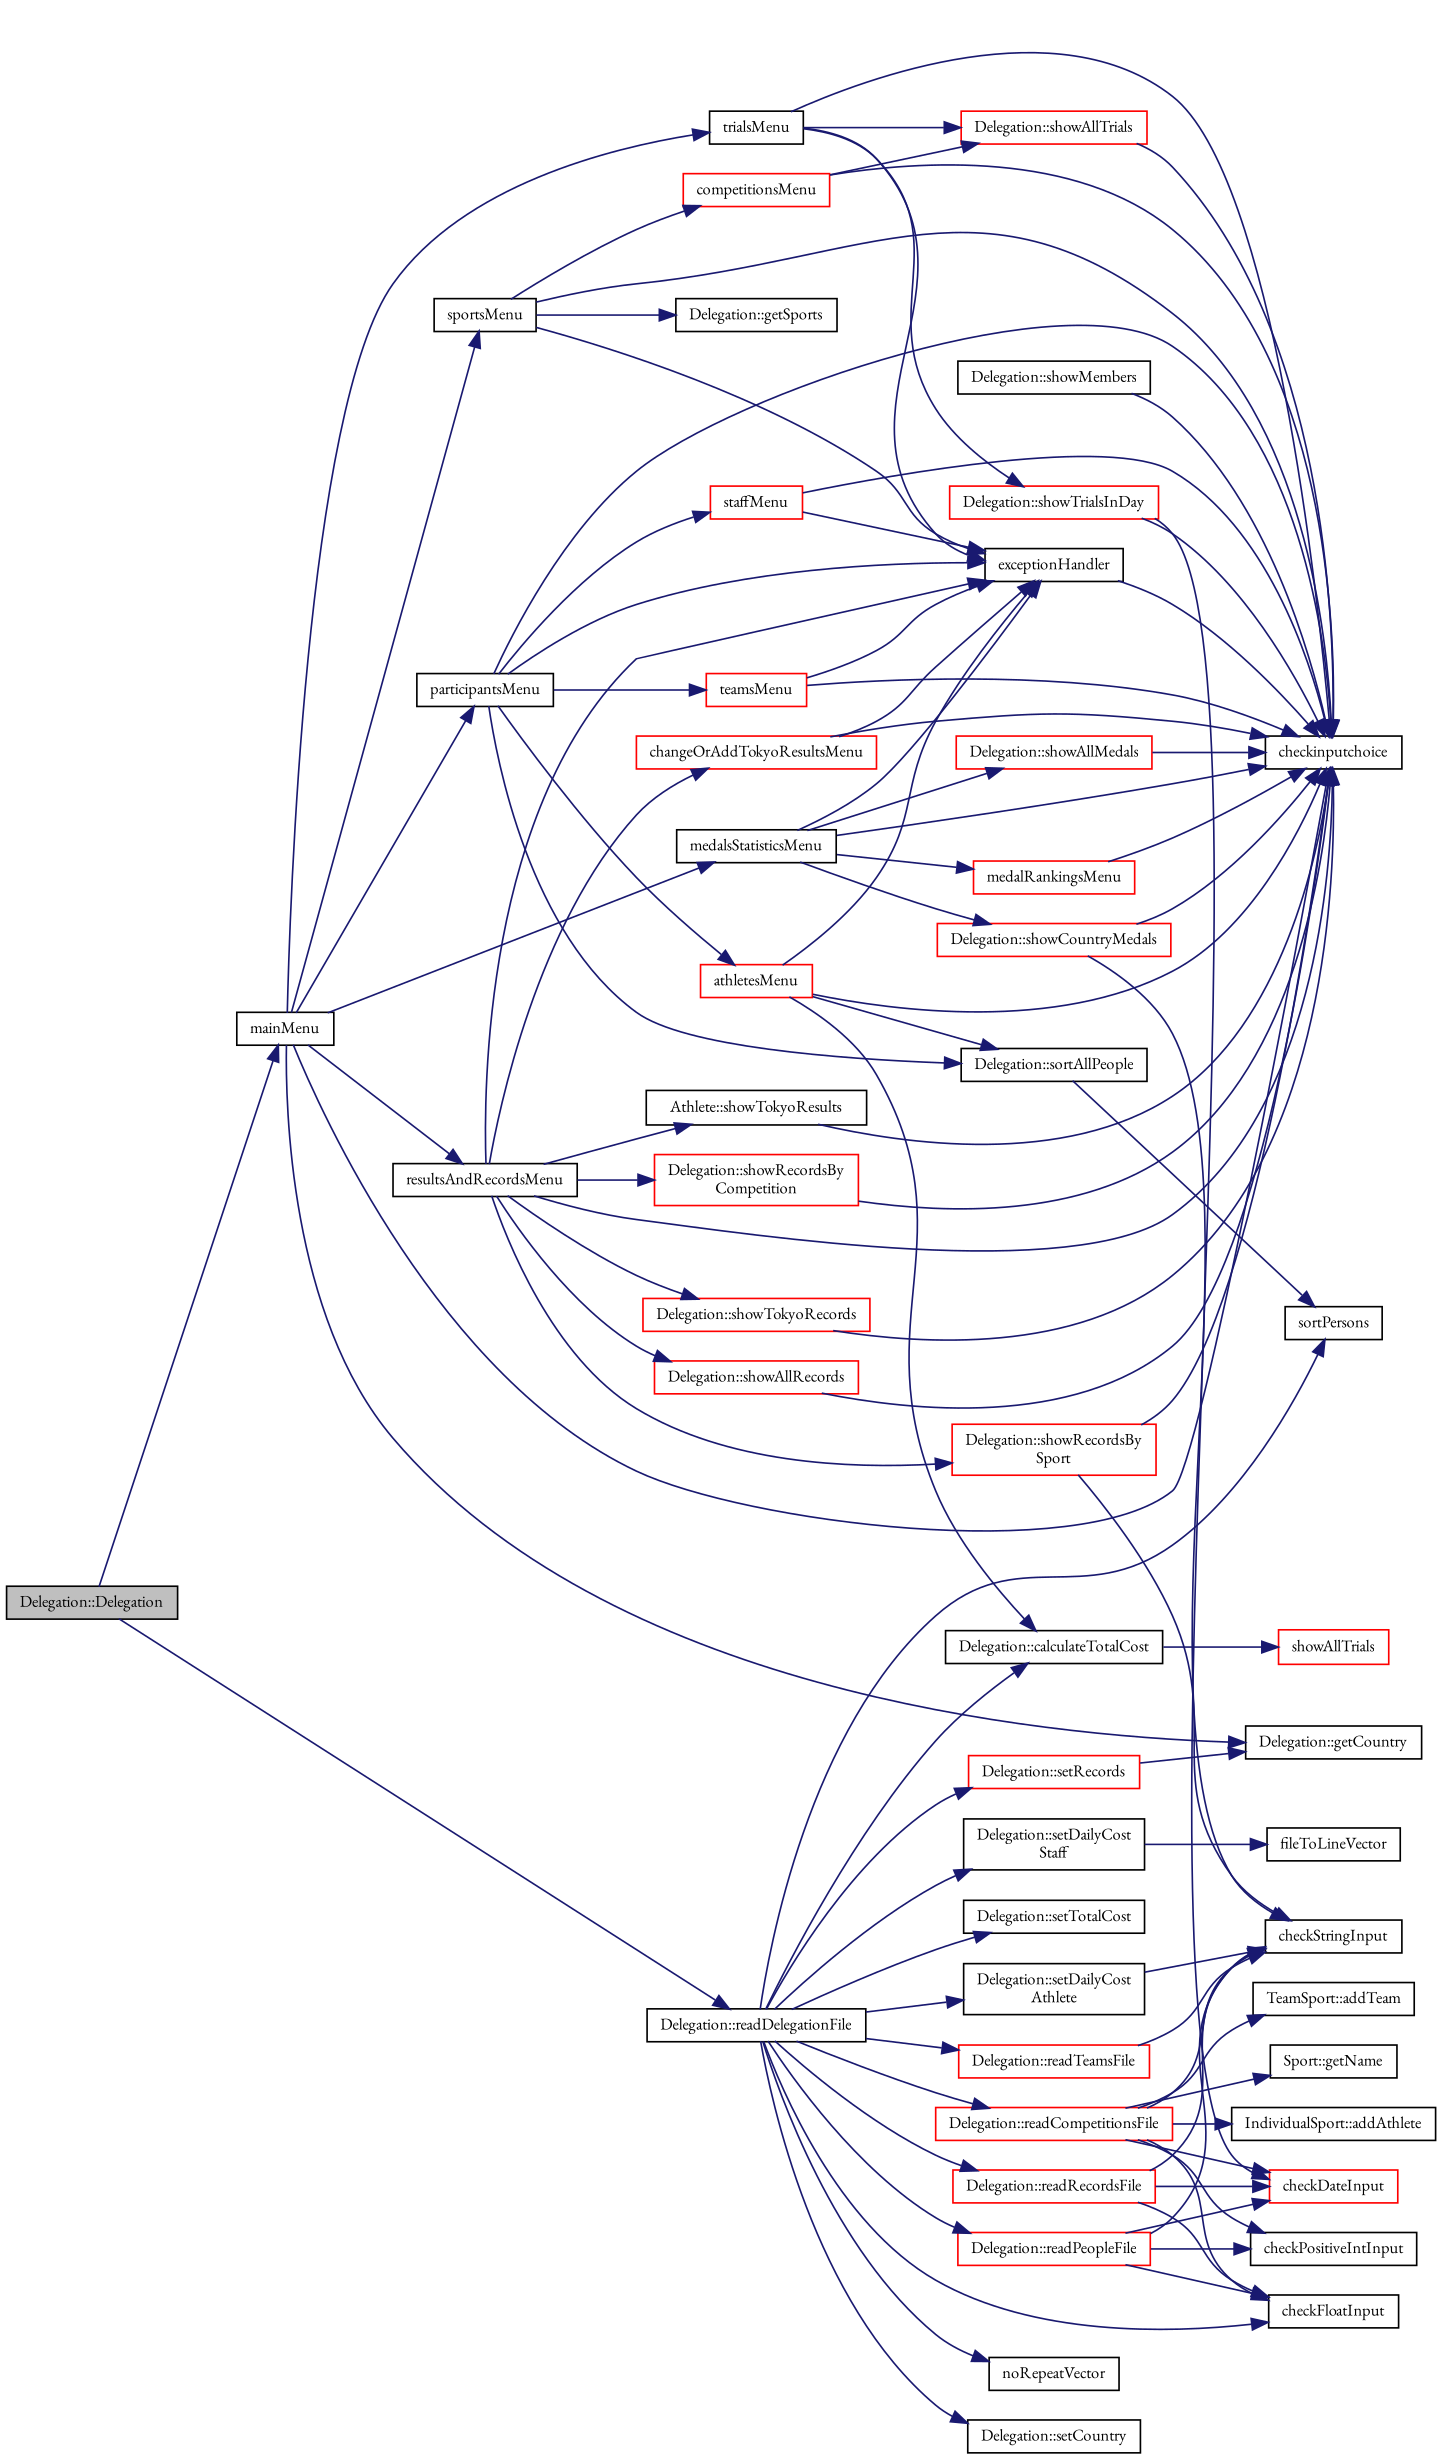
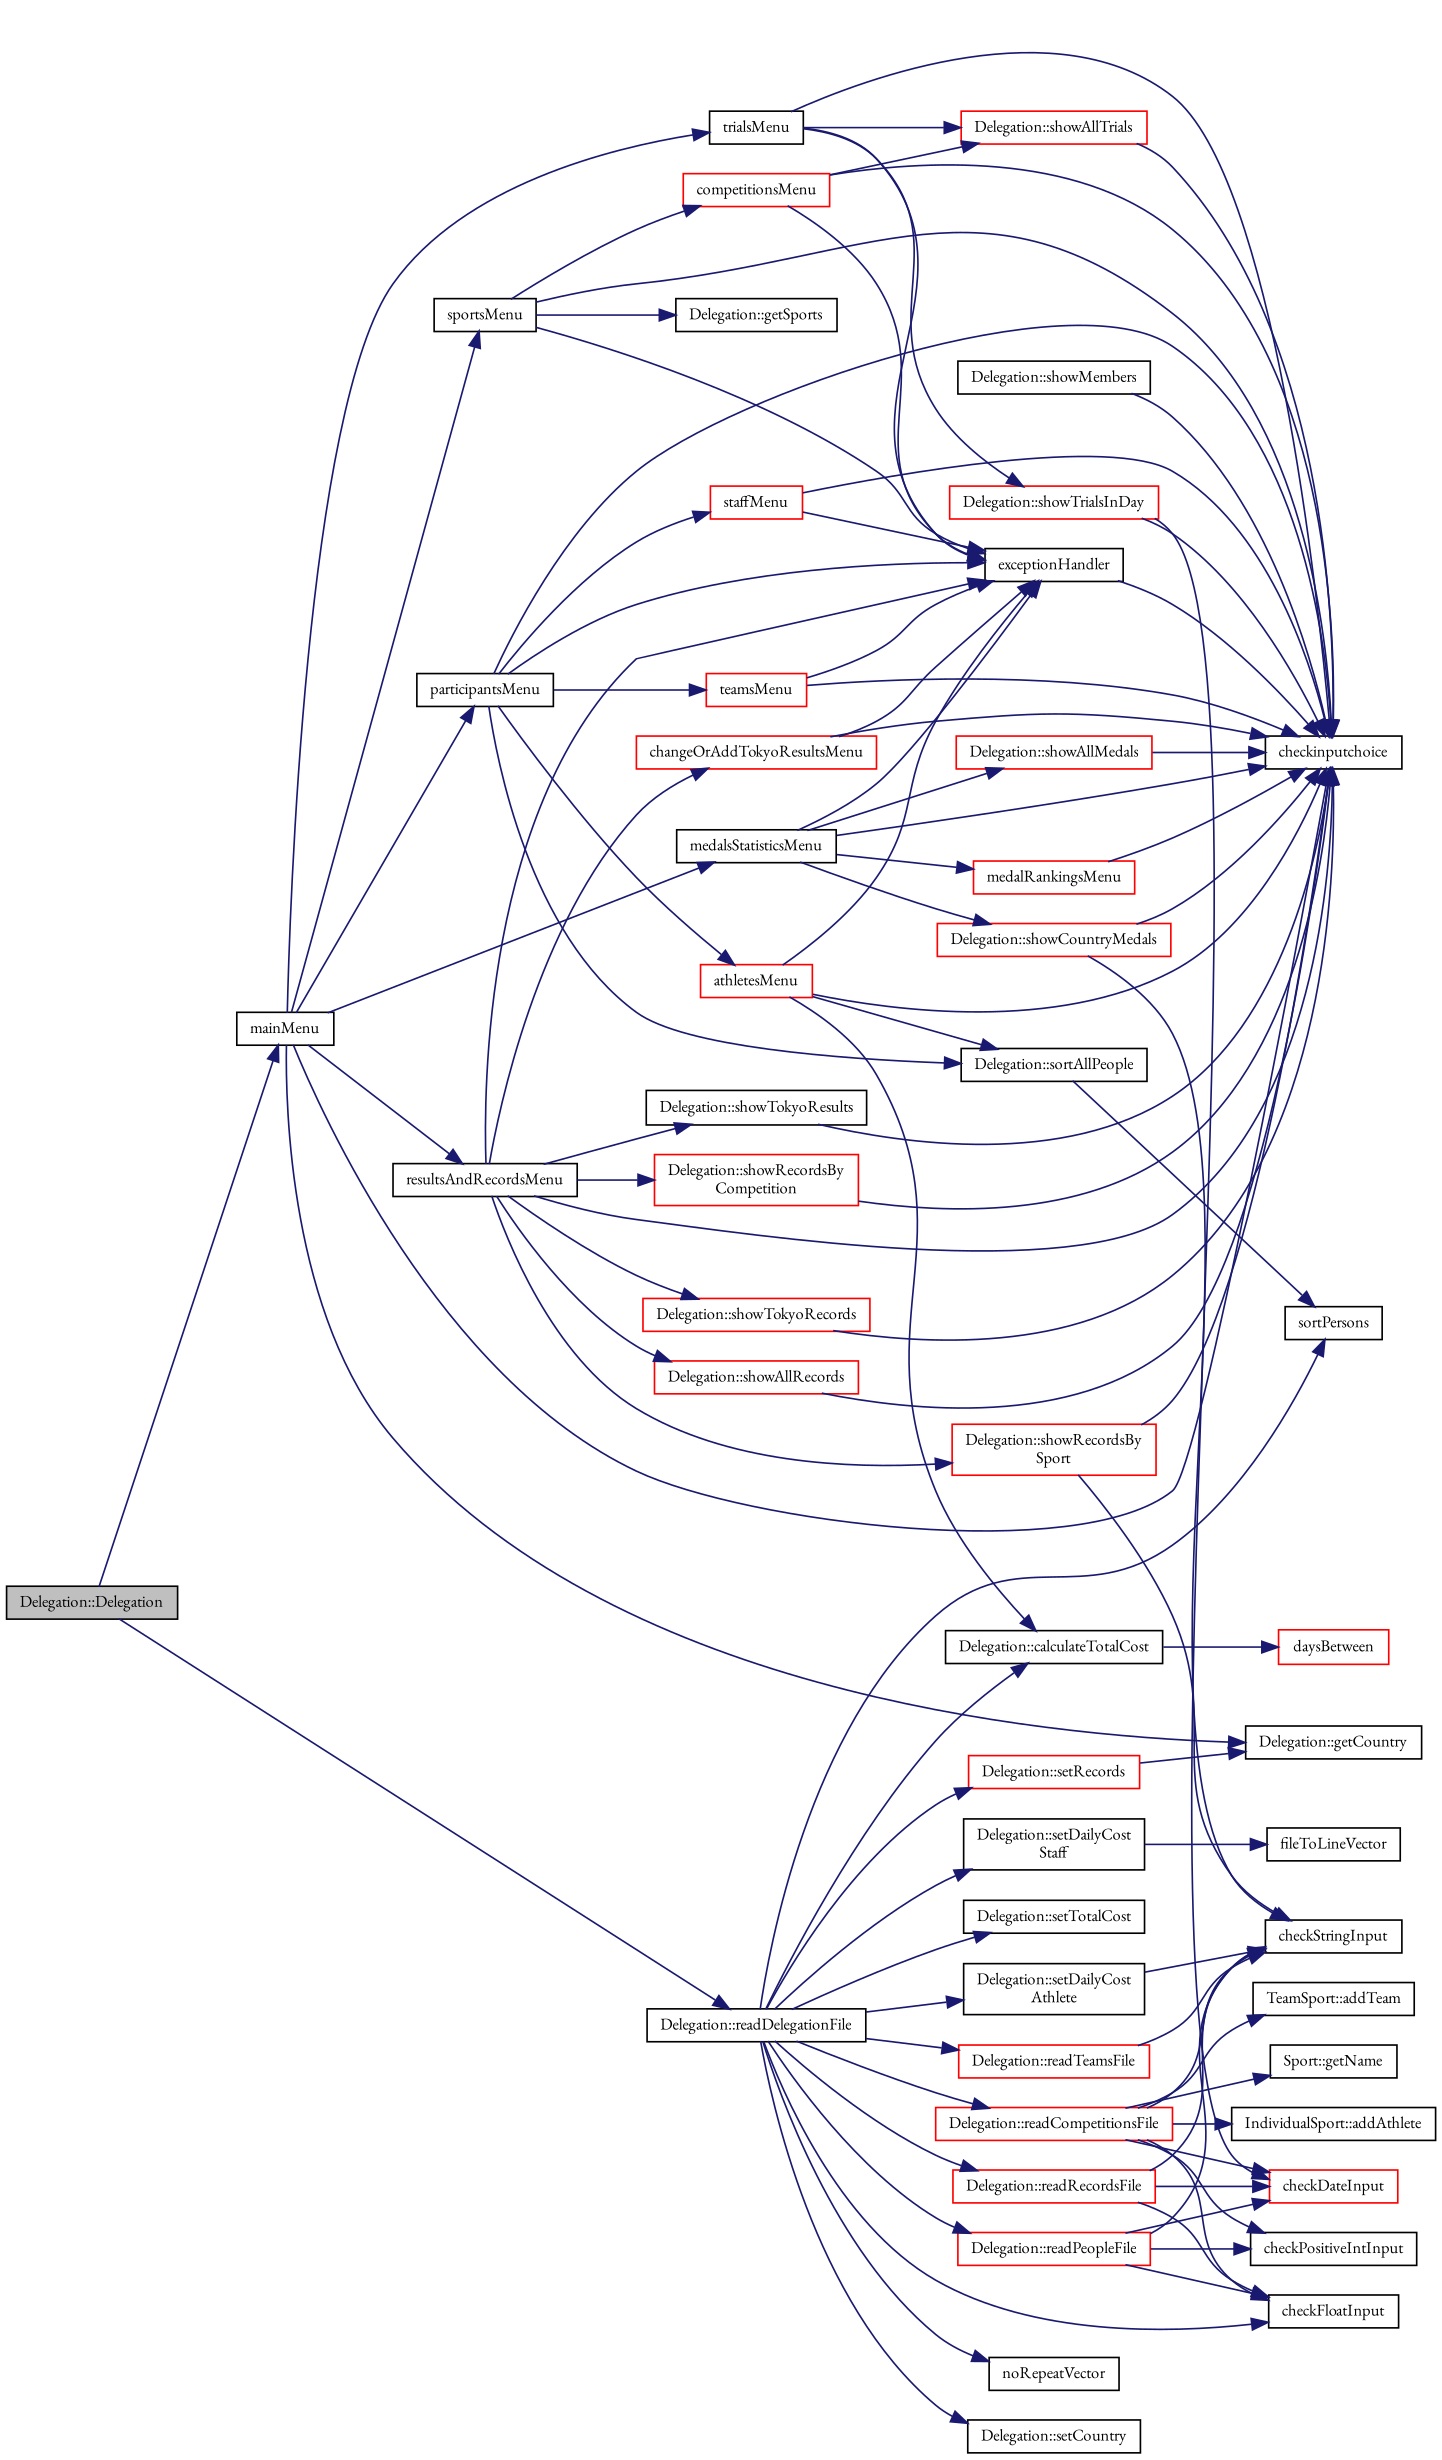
none -> (896, 330)
(756, 1108) -> (756, 1108)
(1334, 1647) -> (1334, 1647)
